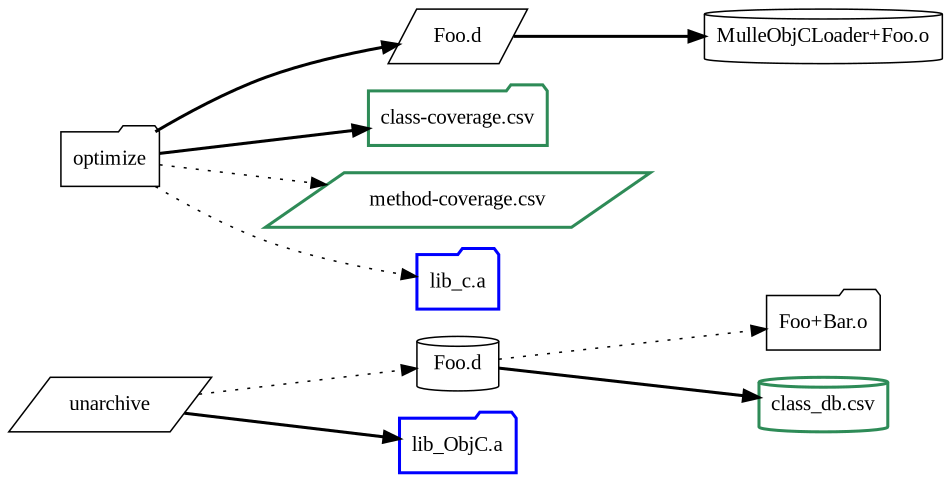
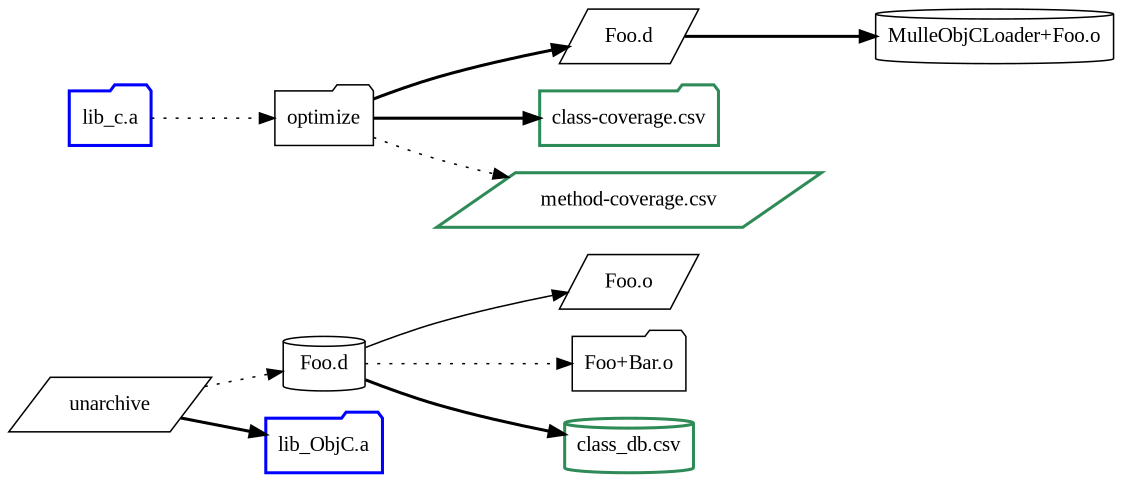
(274, 244) -> (205, 118)
none -> (629, 282)
